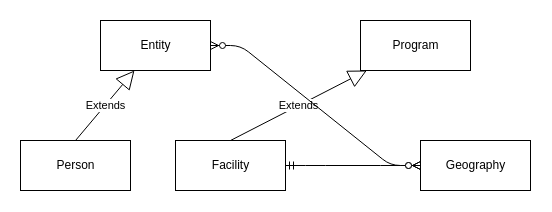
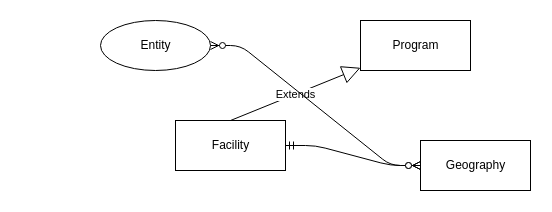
(156, 46) -> (156, 46)
(99, 113) -> none
(76, 166) -> none
(231, 166) -> (231, 146)
